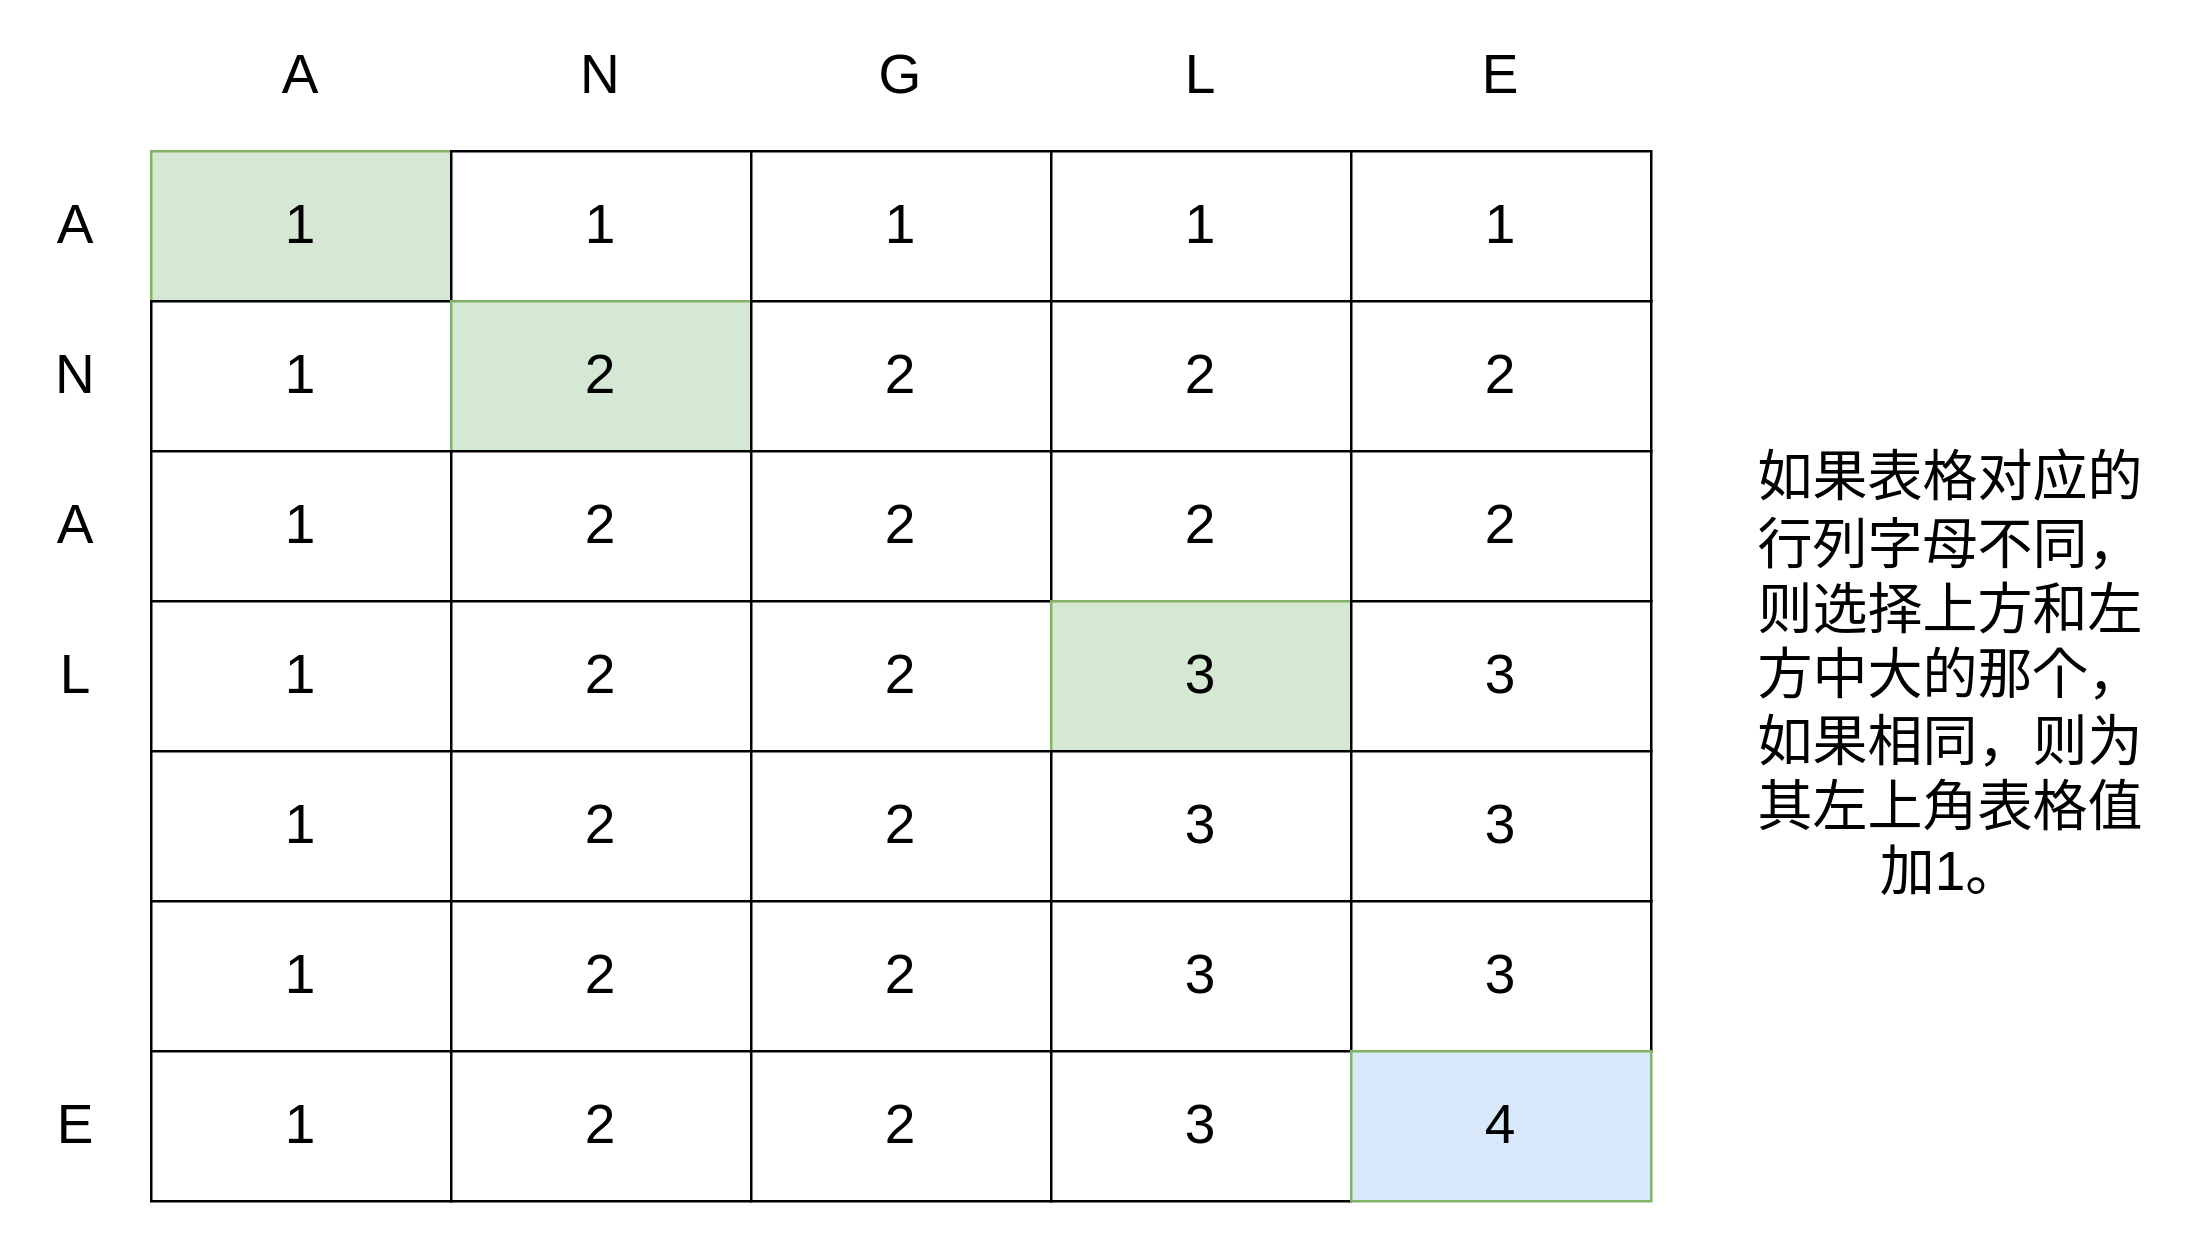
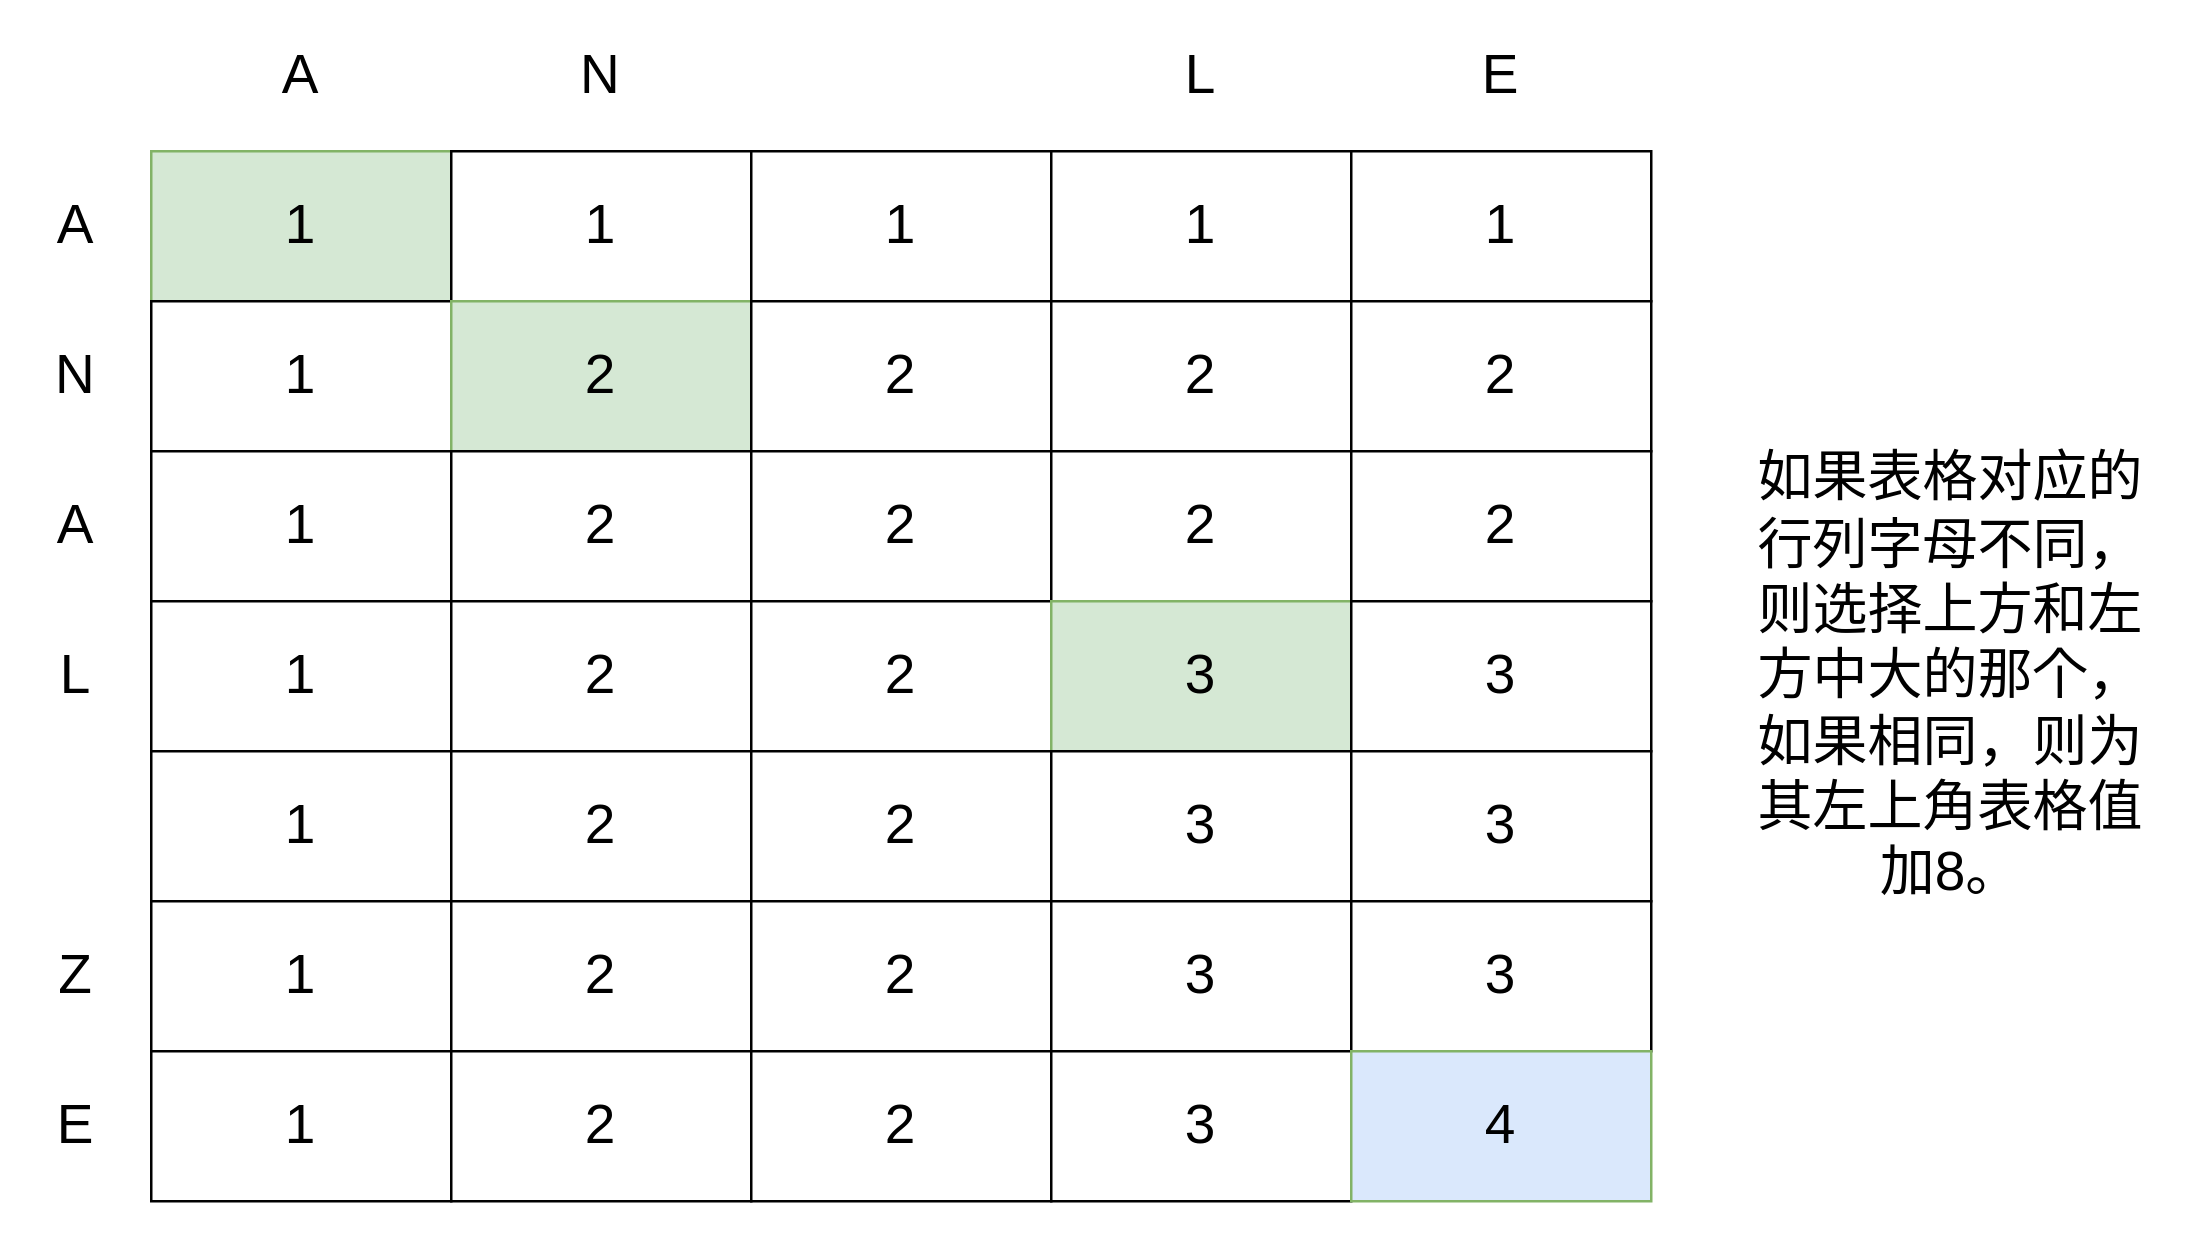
(901, 76) -> none
(1951, 676) -> (1951, 676)
none -> (76, 976)
